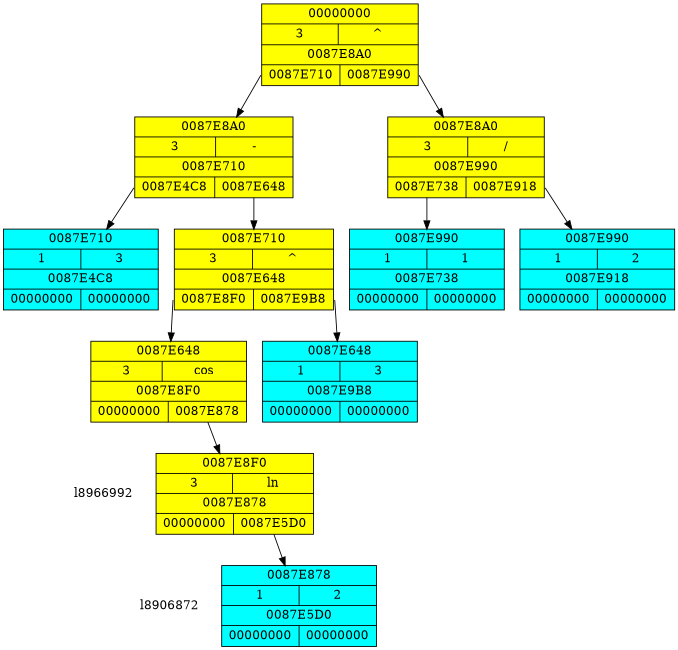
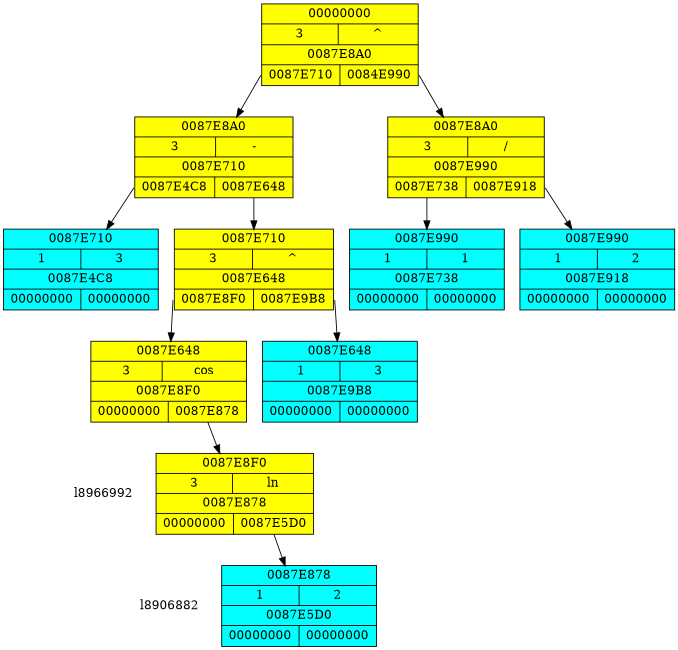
(379, 75) -> (379, 75)
(170, 606) -> (170, 606)
